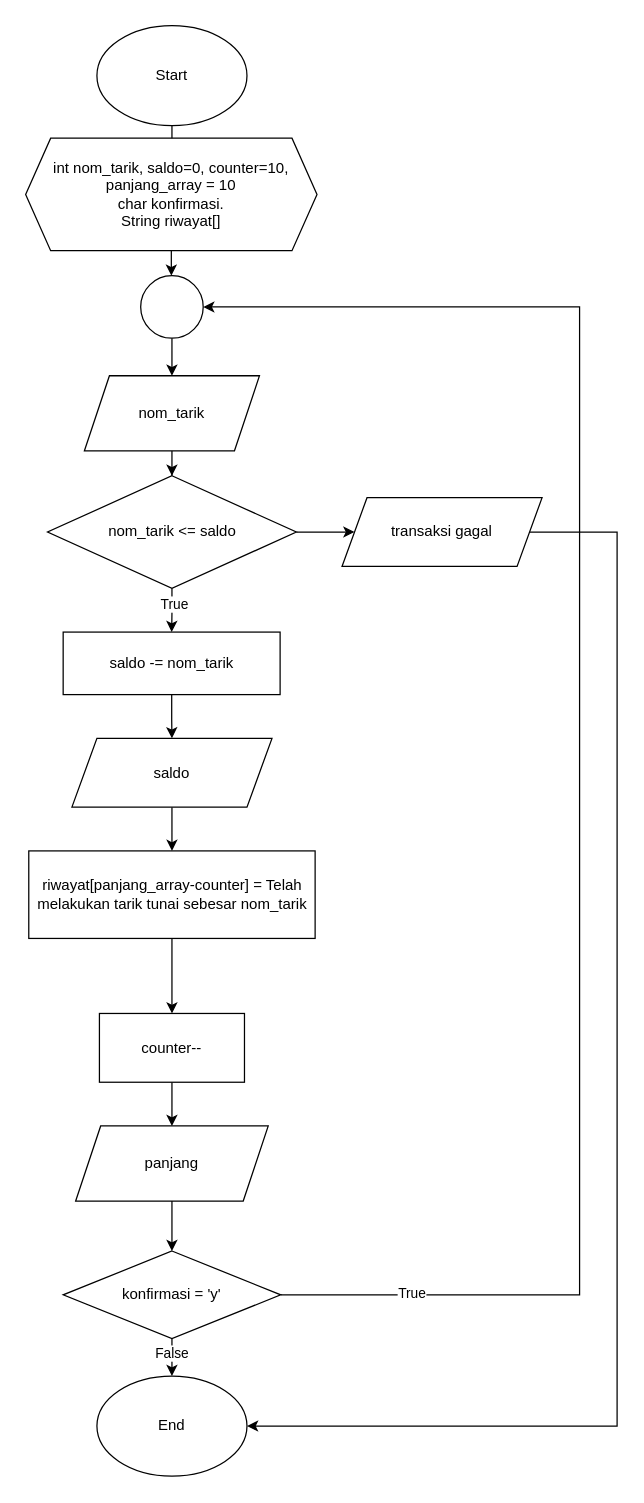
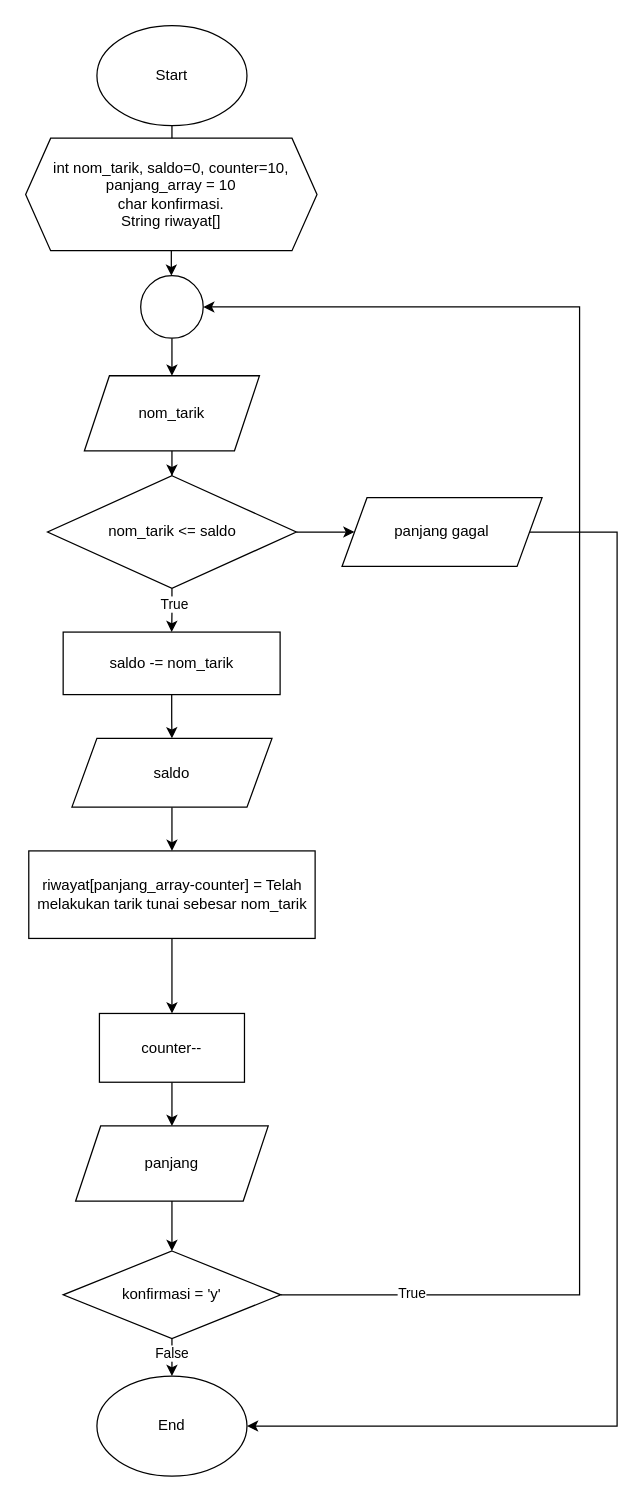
(442, 532) -> (442, 532)
